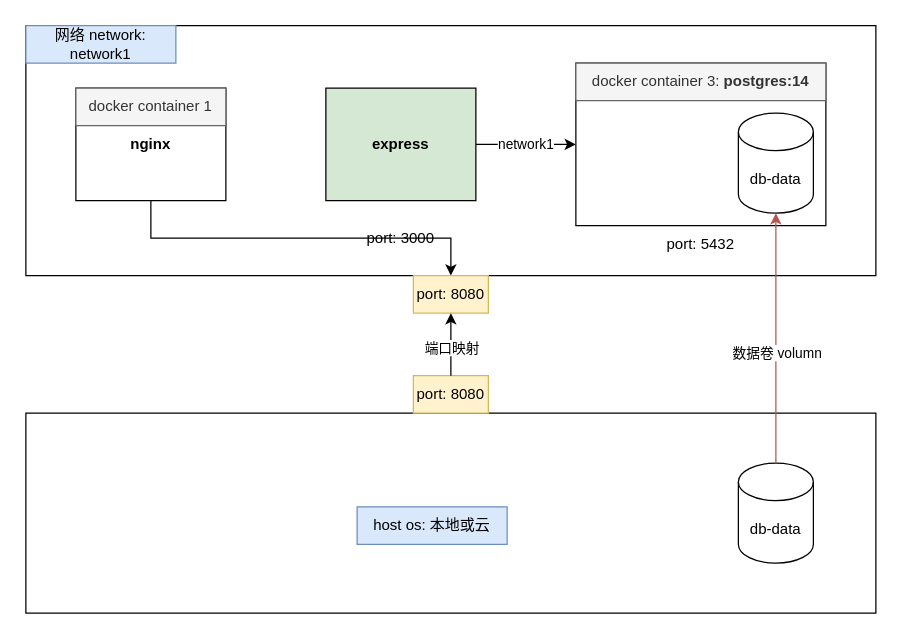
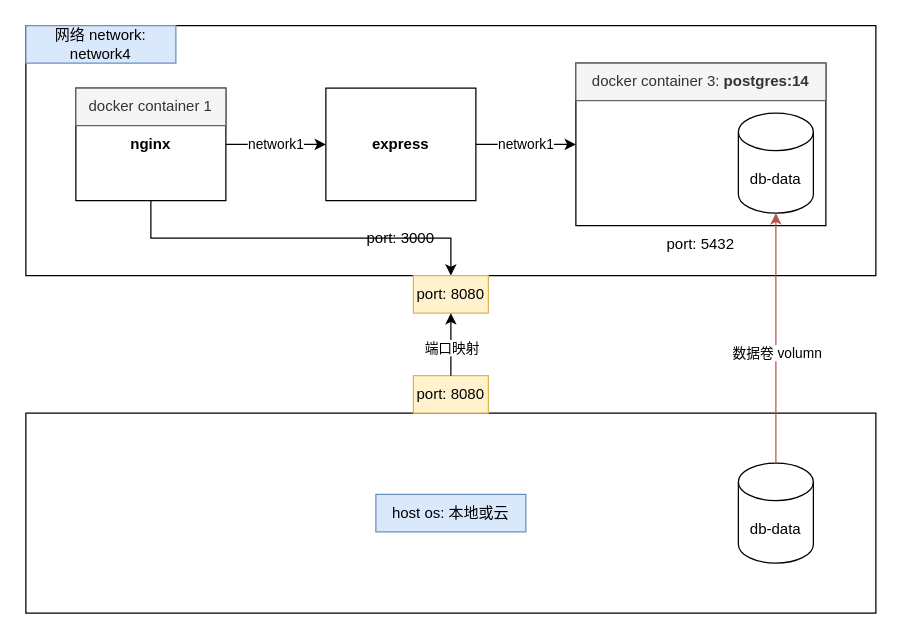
(101, 44) -> (101, 44)
none -> (272, 144)
(401, 144) -> (401, 144)
(432, 526) -> (451, 513)
